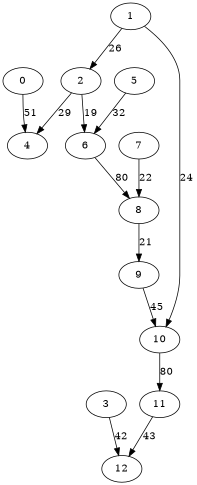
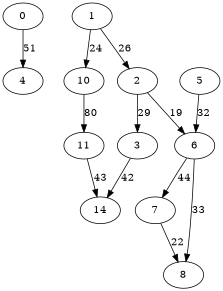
(57, 110) -> (137, 110)
none -> (176, 174)
(122, 178) -> (199, 210)
(139, 275) -> none
(122, 469) -> (100, 210)
